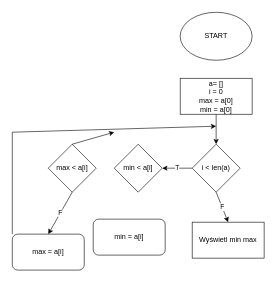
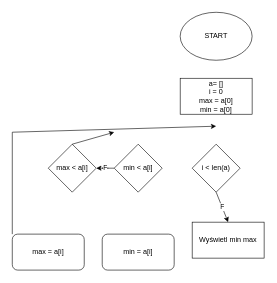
(216, 138) -> none
none -> (105, 168)
(175, 168) -> none
(61, 212) -> none
(129, 237) -> (138, 252)
